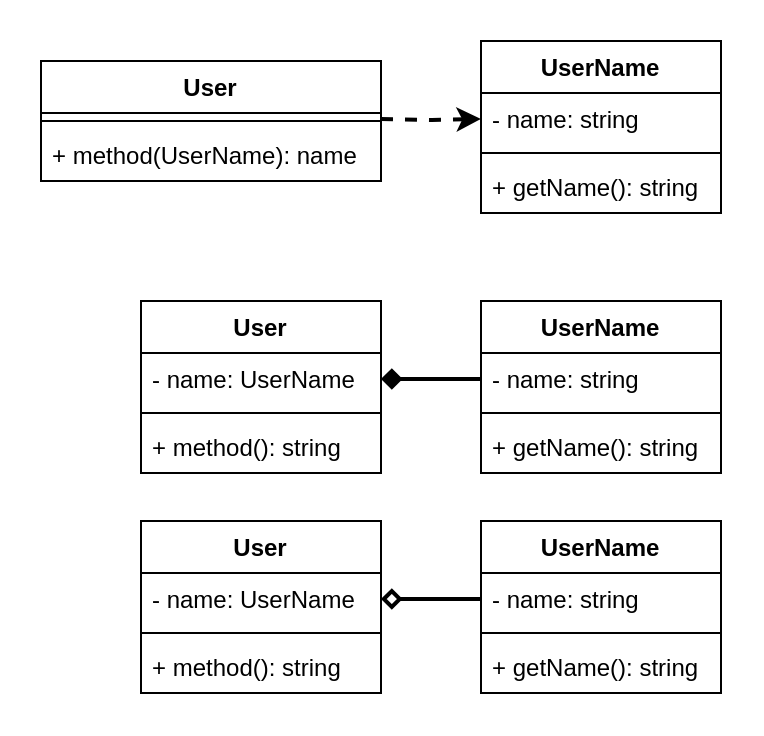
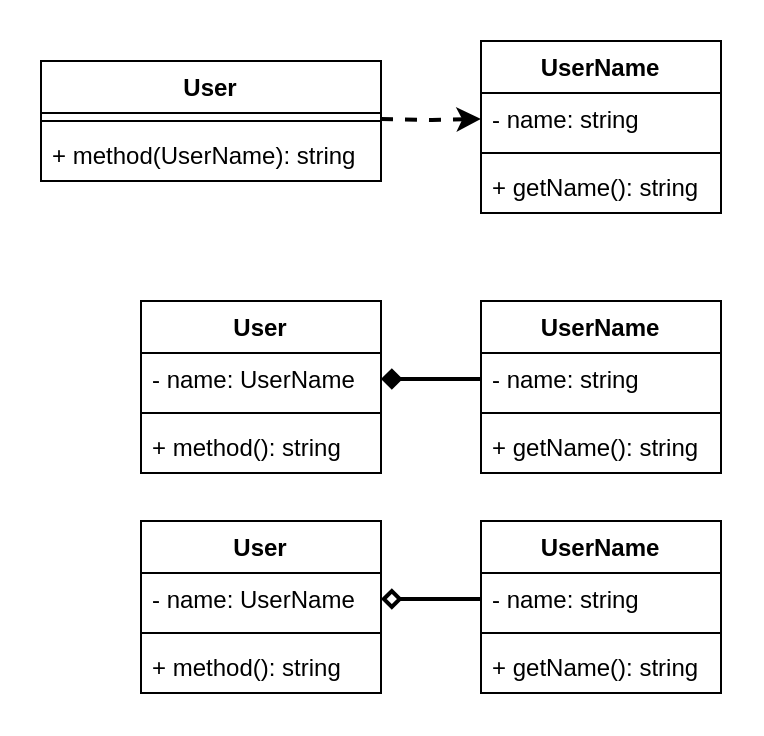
(204, 156) -> (214, 156)
